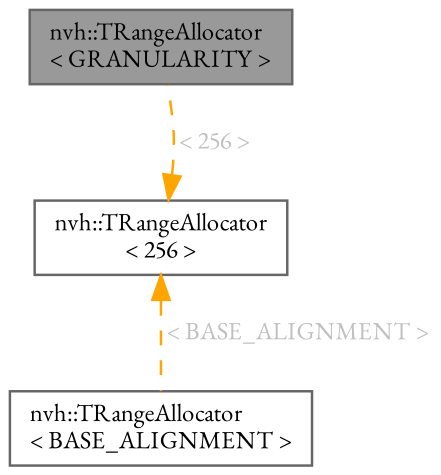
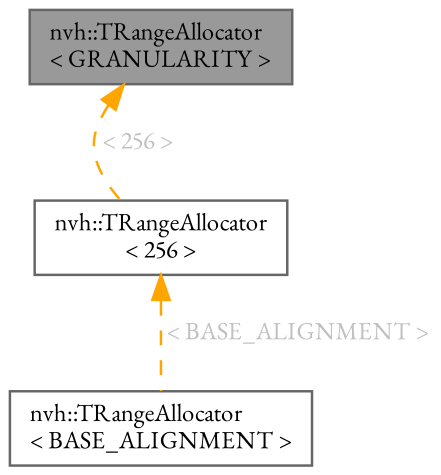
(173, 130) -> (95, 154)
